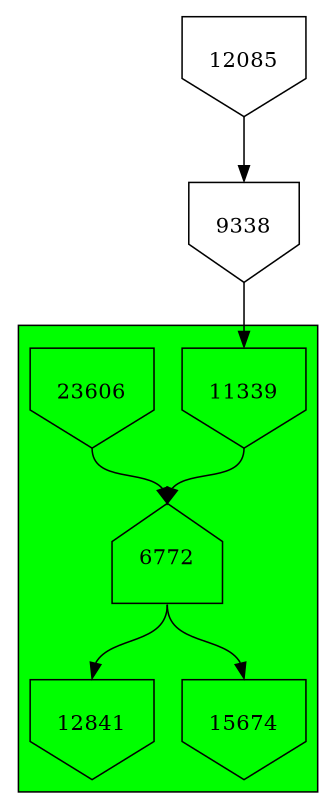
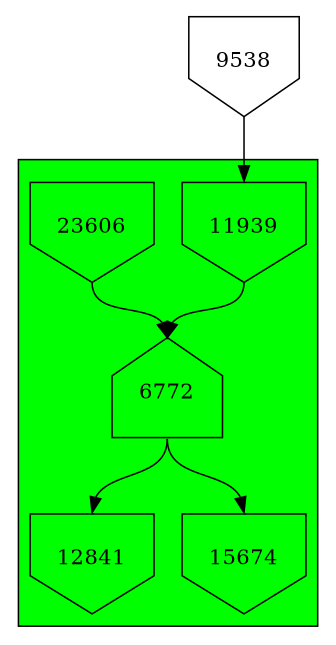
(244, 61) -> none
(244, 227) -> (244, 61)
(244, 393) -> (244, 227)
